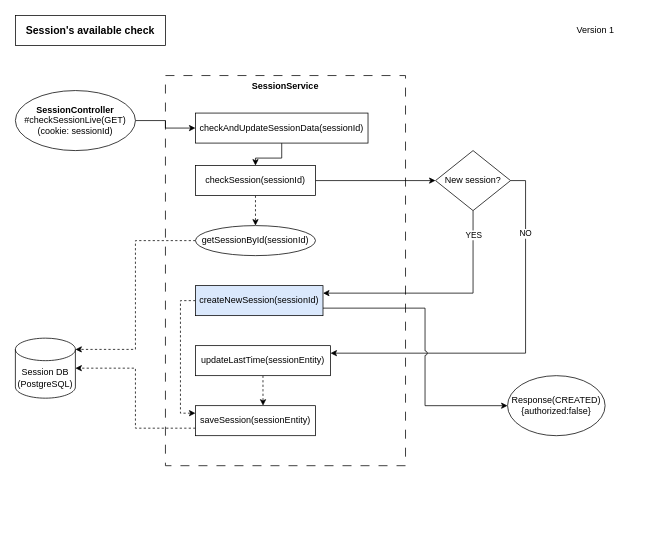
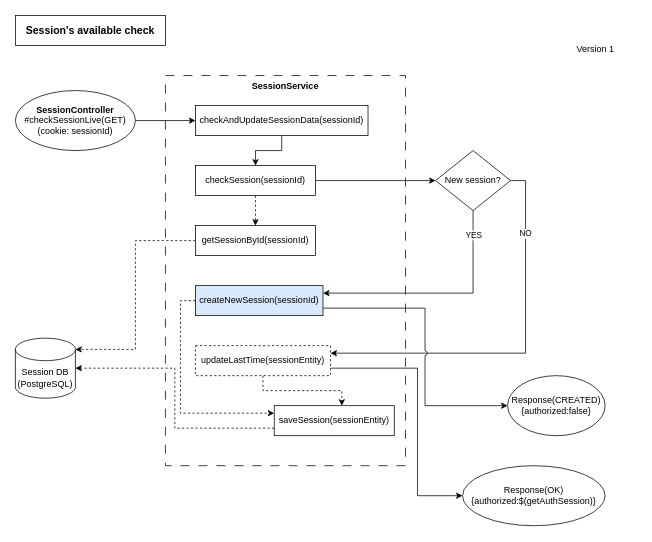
(596, 30) -> (596, 49)
(282, 128) -> (282, 120)
(255, 240) -> (255, 240)
(263, 360) -> (263, 360)
(255, 420) -> (334, 420)
none -> (417, 450)
none -> (534, 495)
